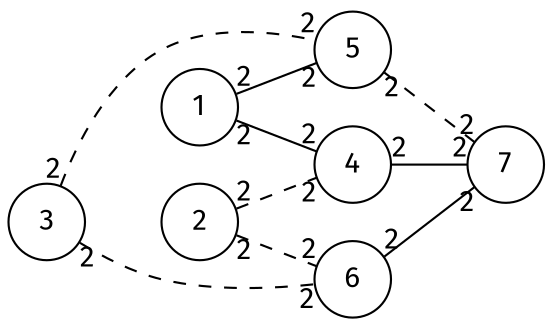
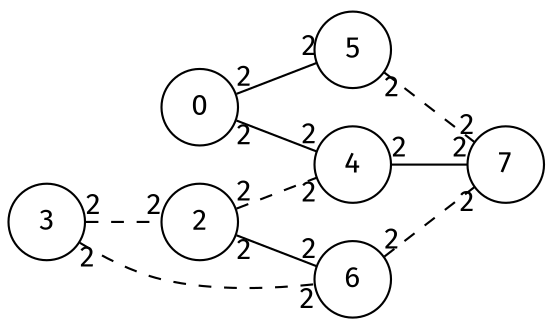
(155, 54) -> (123, 222)
(200, 107) -> (200, 107)
(429, 222) -> (429, 222)
(276, 251) -> (276, 251)
